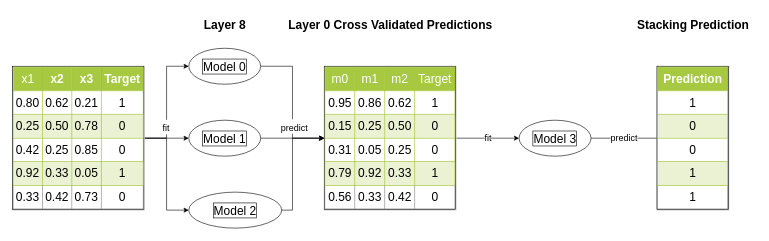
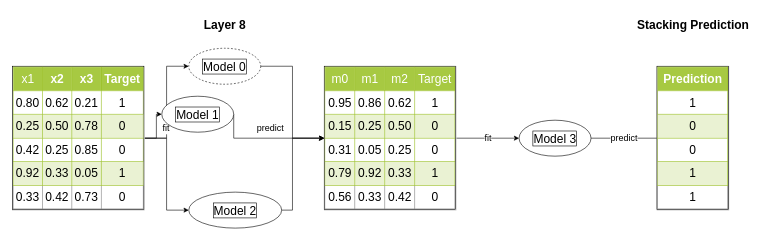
(390, 24) -> none
(225, 66) -> (225, 66)
(225, 138) -> (198, 114)
